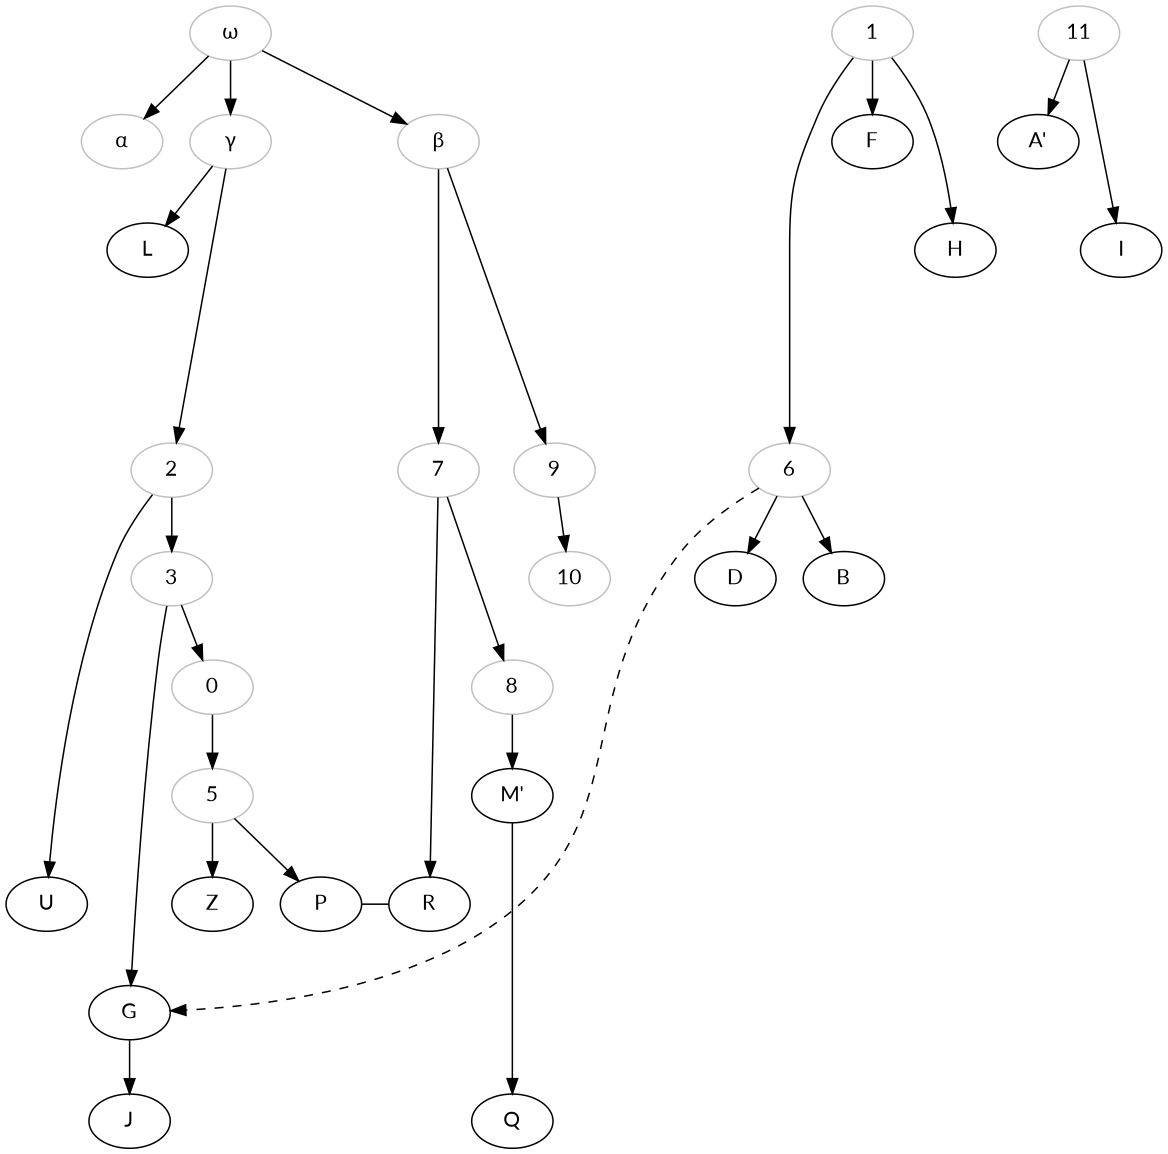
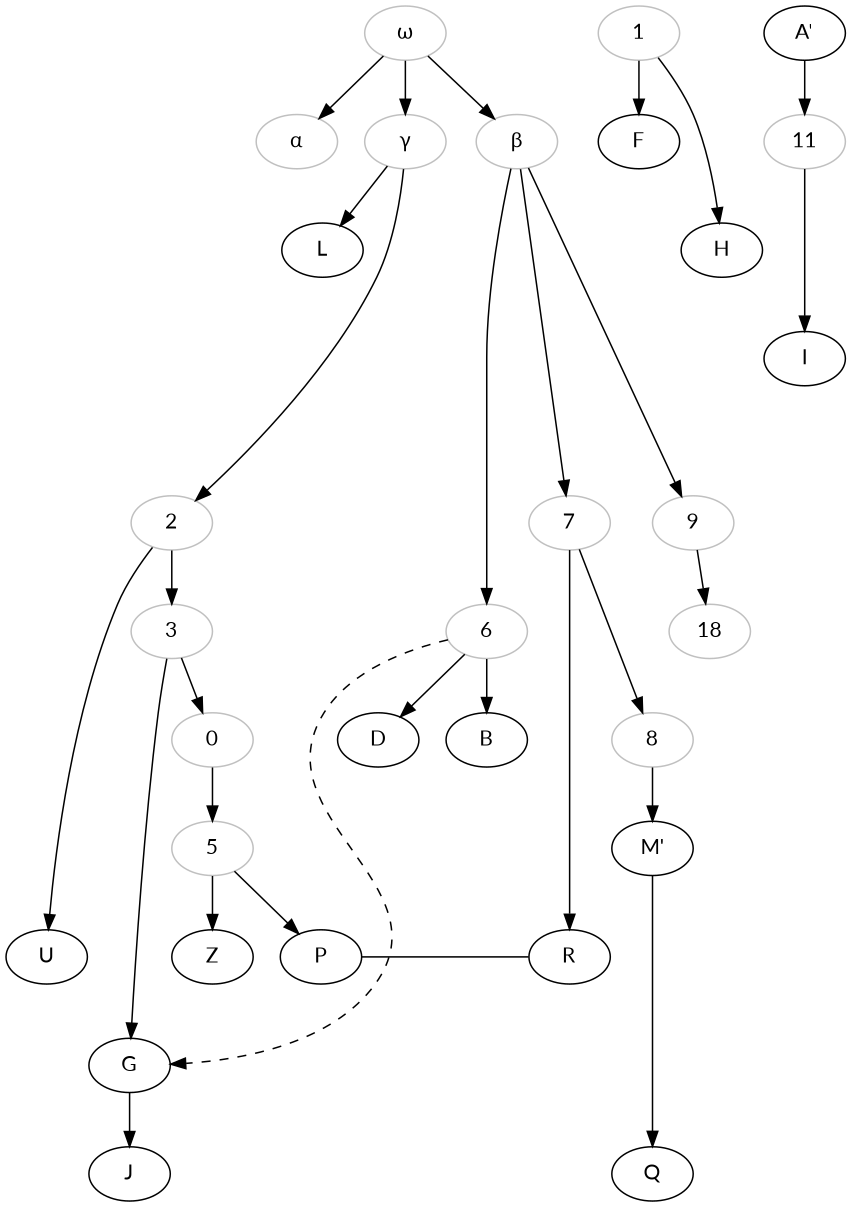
(1061, 80) -> (805, 80)
(790, 235) -> (487, 377)
(570, 579) -> (710, 631)
